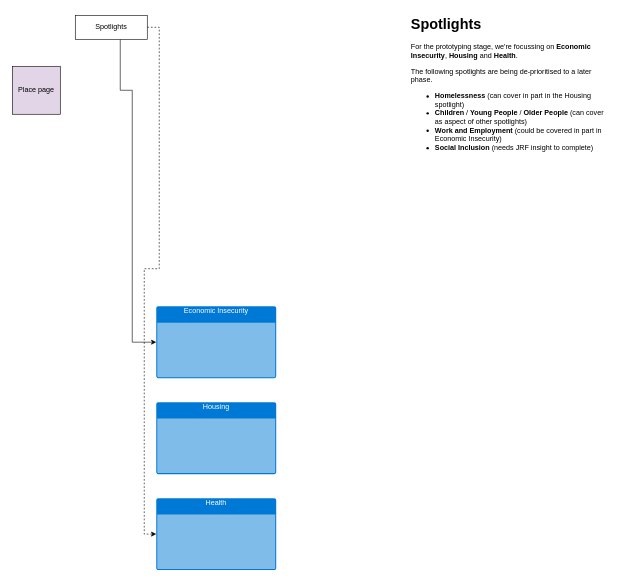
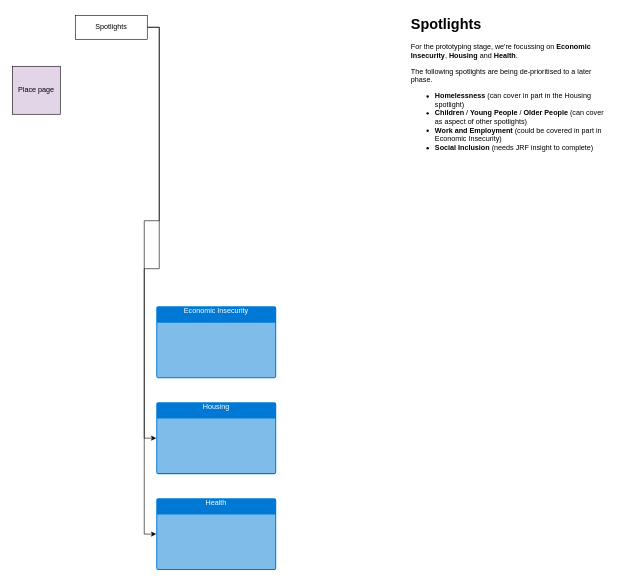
(122, 90) -> none
none -> (149, 438)
(144, 490) -> (144, 490)
